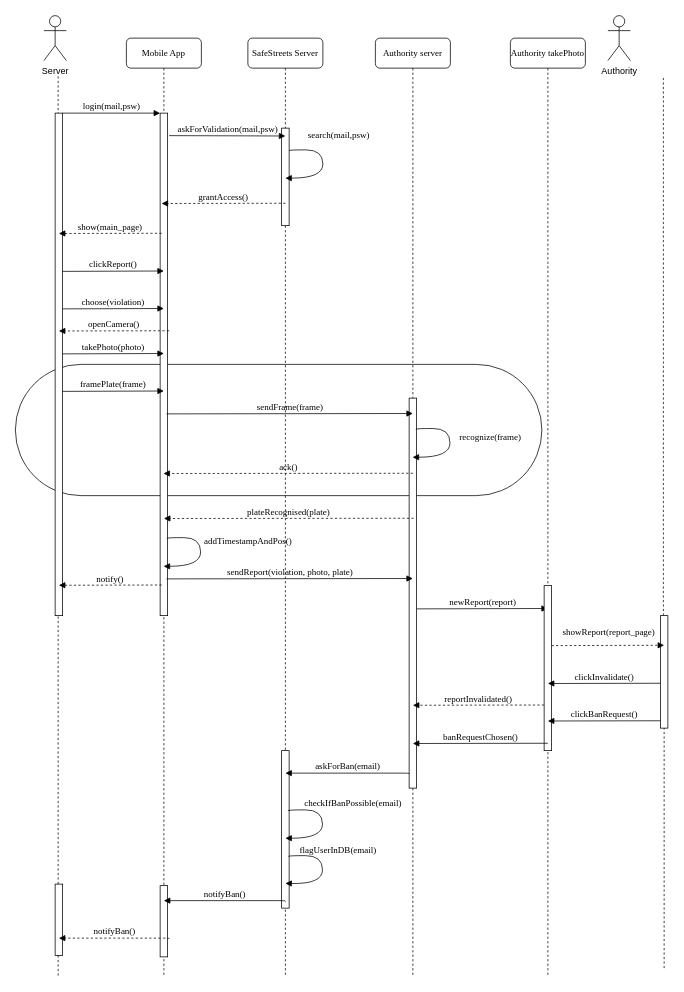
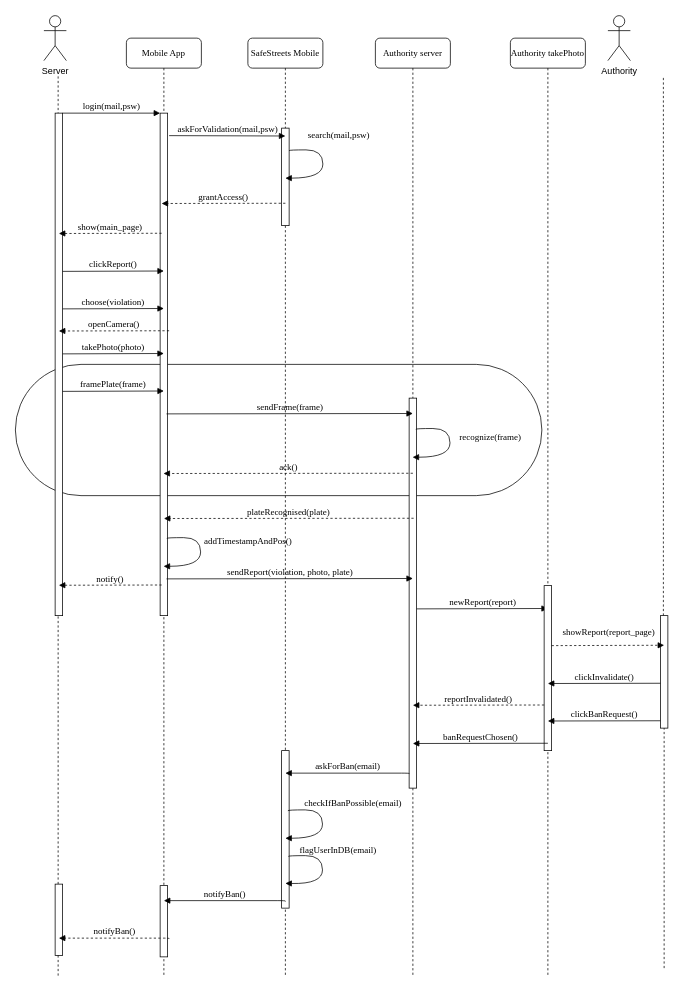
(285, 53) -> (285, 53)
